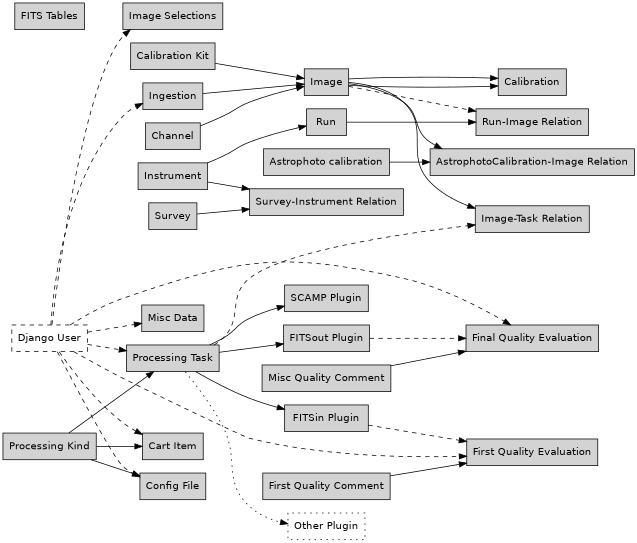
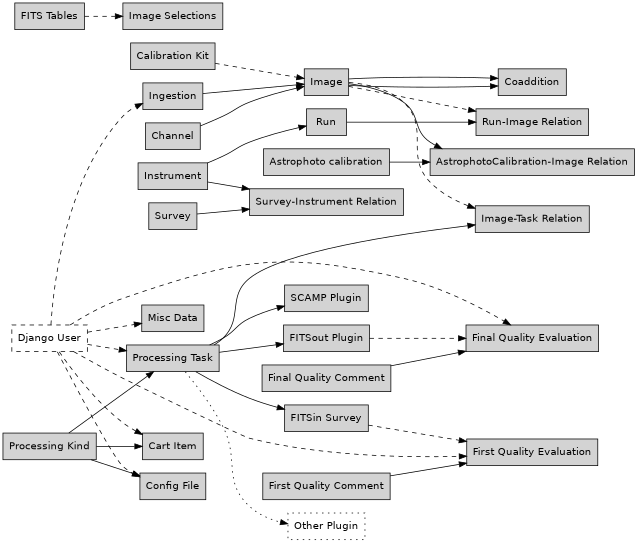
(256, 70) -> (256, 70)
(532, 82) -> (532, 82)
(417, 140) -> (417, 140)
(76, 176) -> (100, 16)
(318, 251) -> (318, 251)
(326, 378) -> (326, 378)
(326, 418) -> (326, 418)
